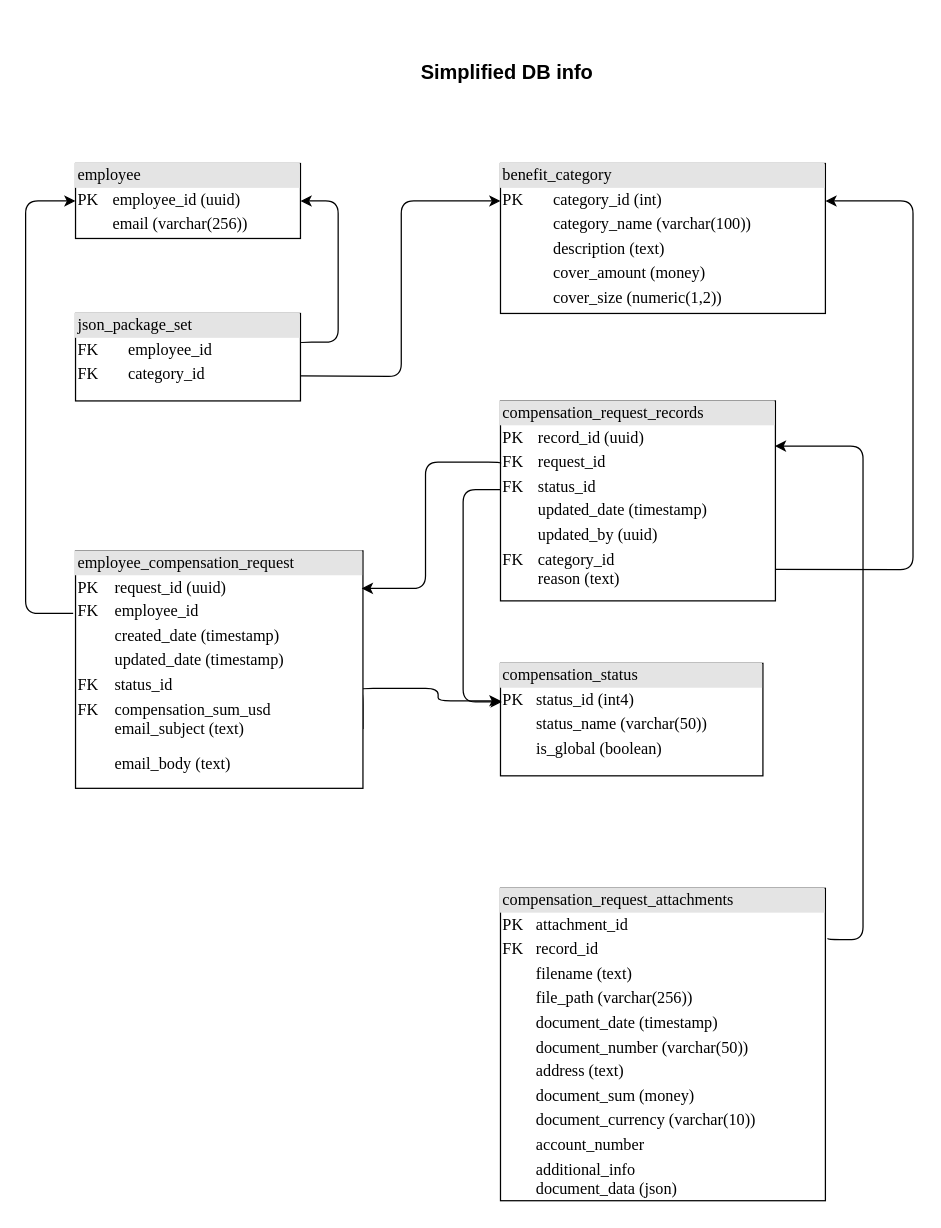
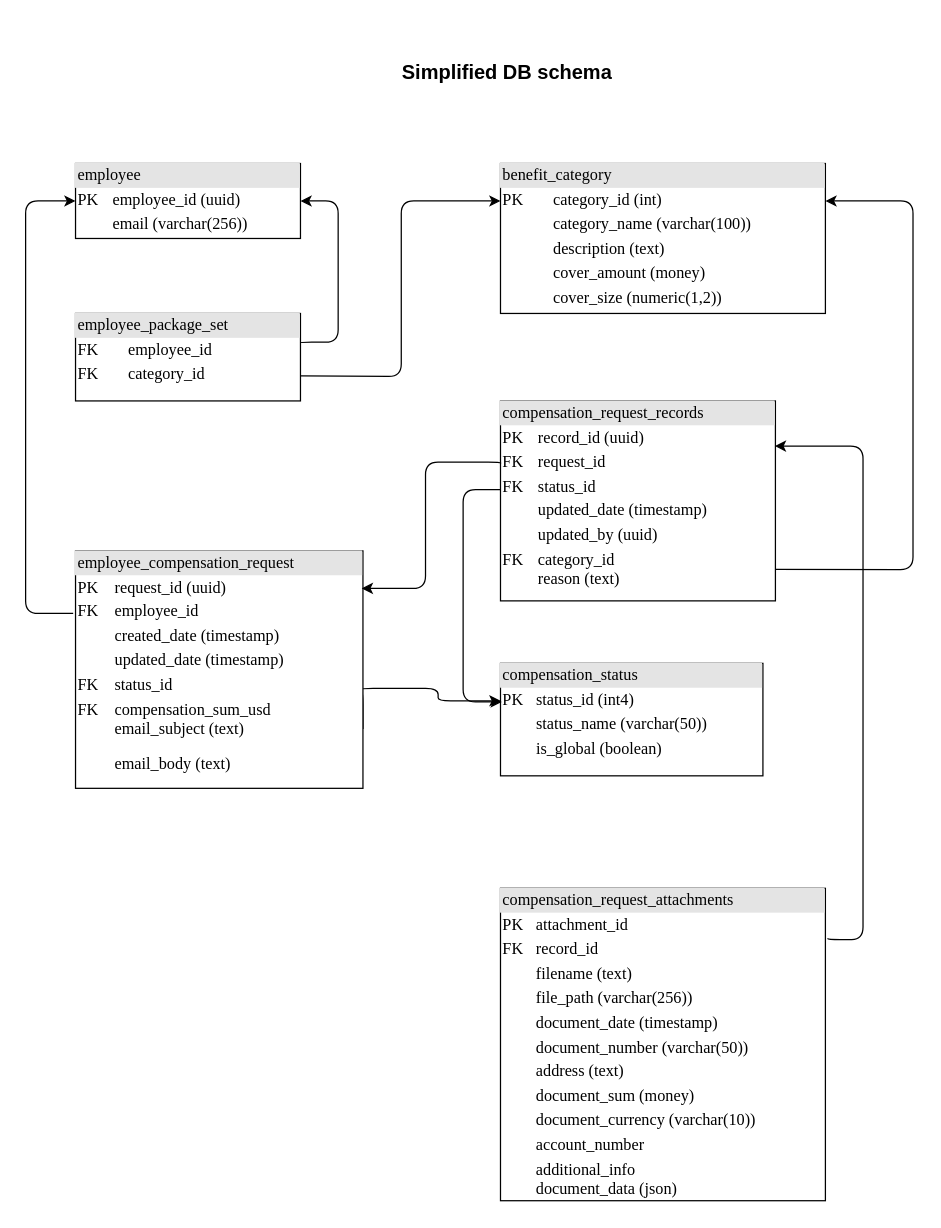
(508, 69) -> (508, 69)
(148, 342) -> (165, 342)
